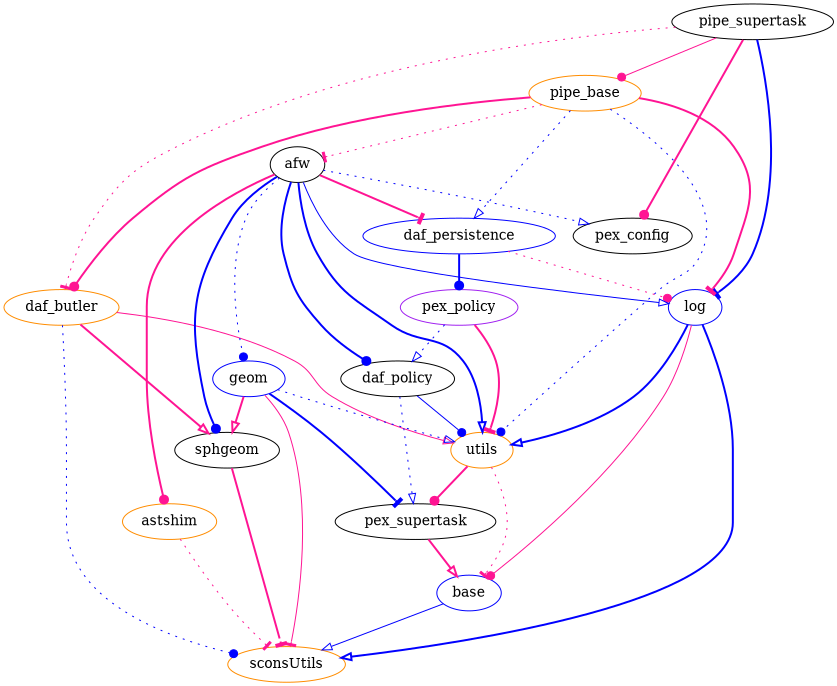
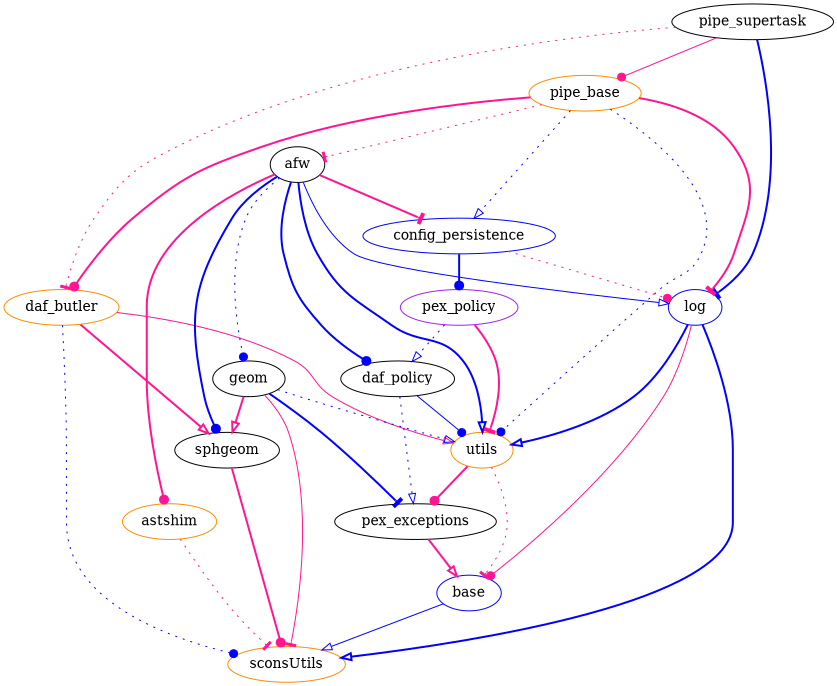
(459, 236) -> (459, 236)
(633, 236) -> none
(249, 379) -> (249, 379)
(416, 522) -> (416, 522)
(256, 553) -> (256, 553)
